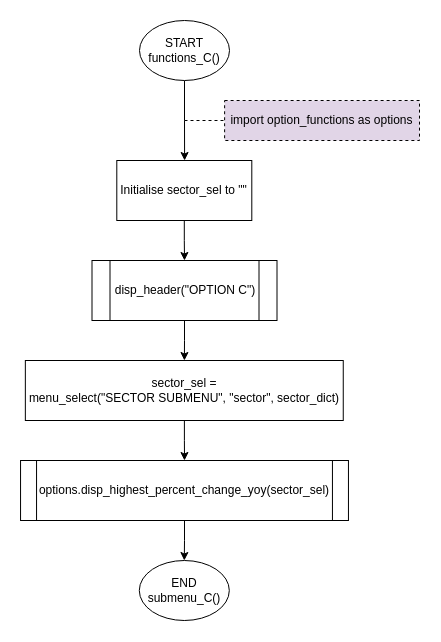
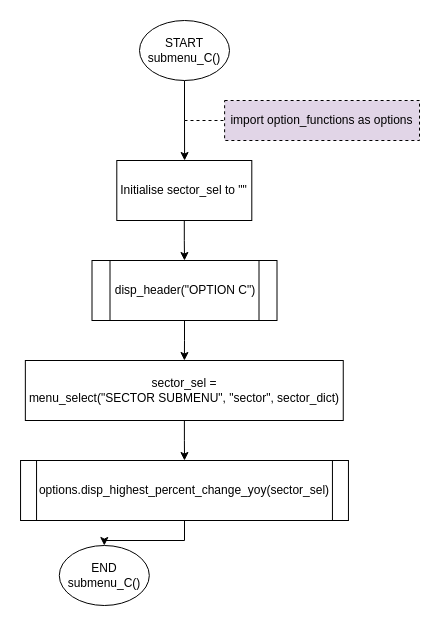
(185, 51) -> (185, 51)
(184, 591) -> (104, 576)
